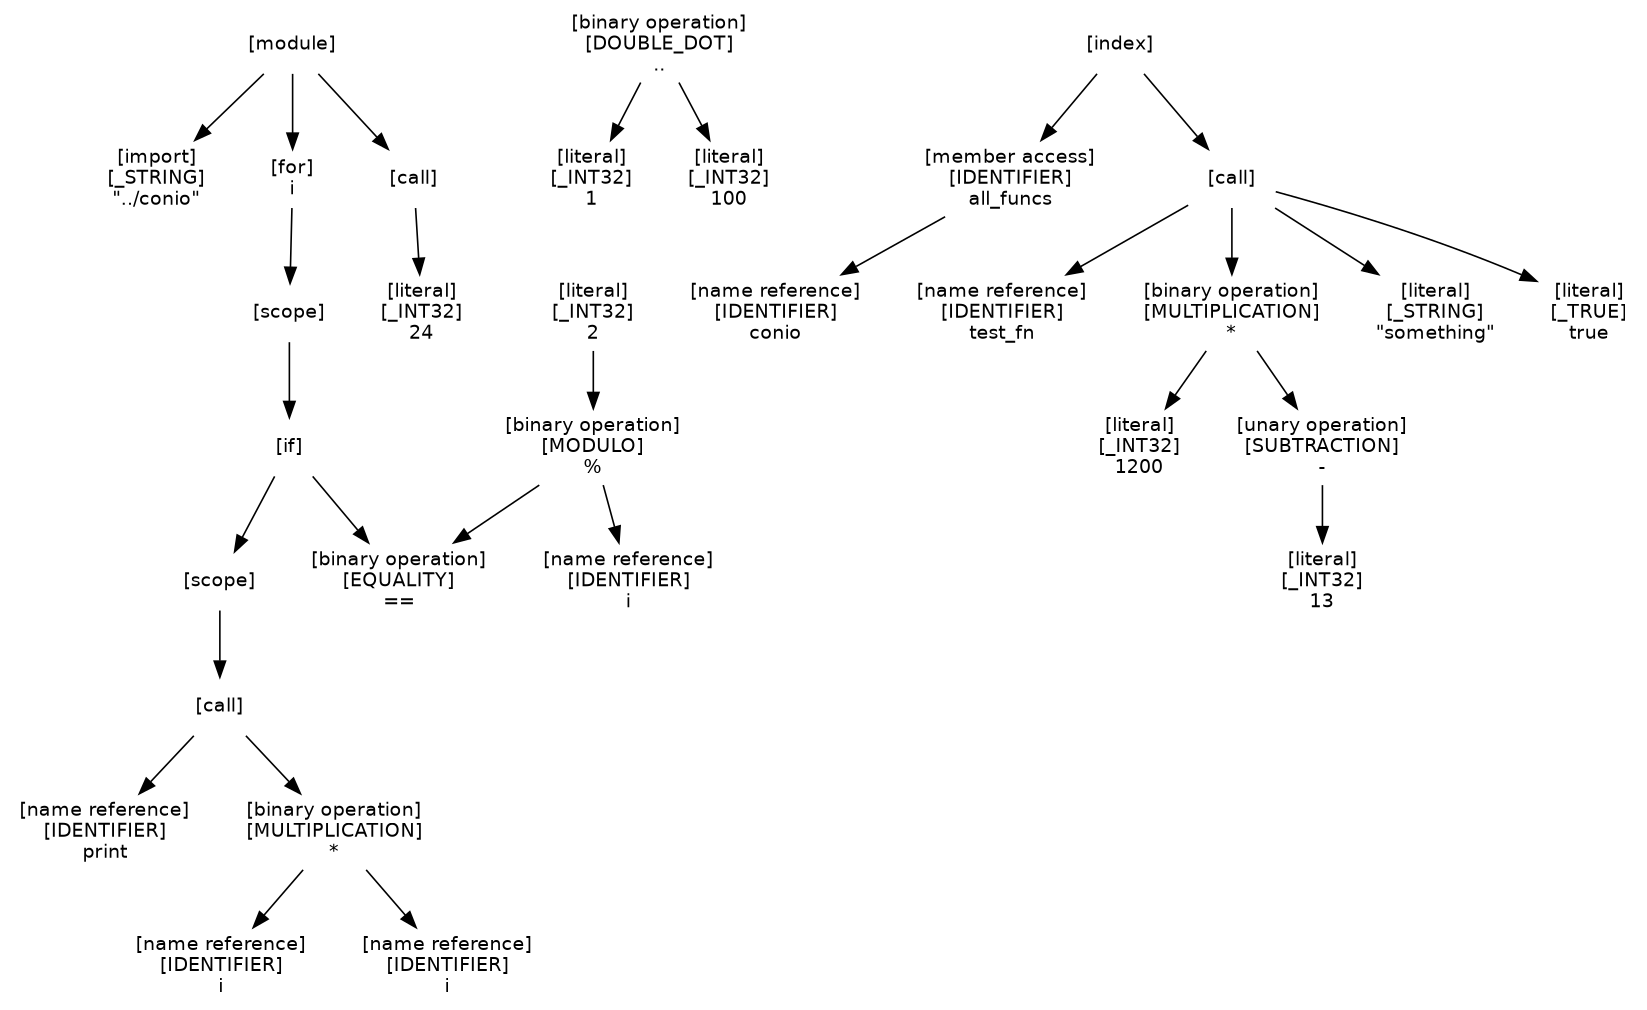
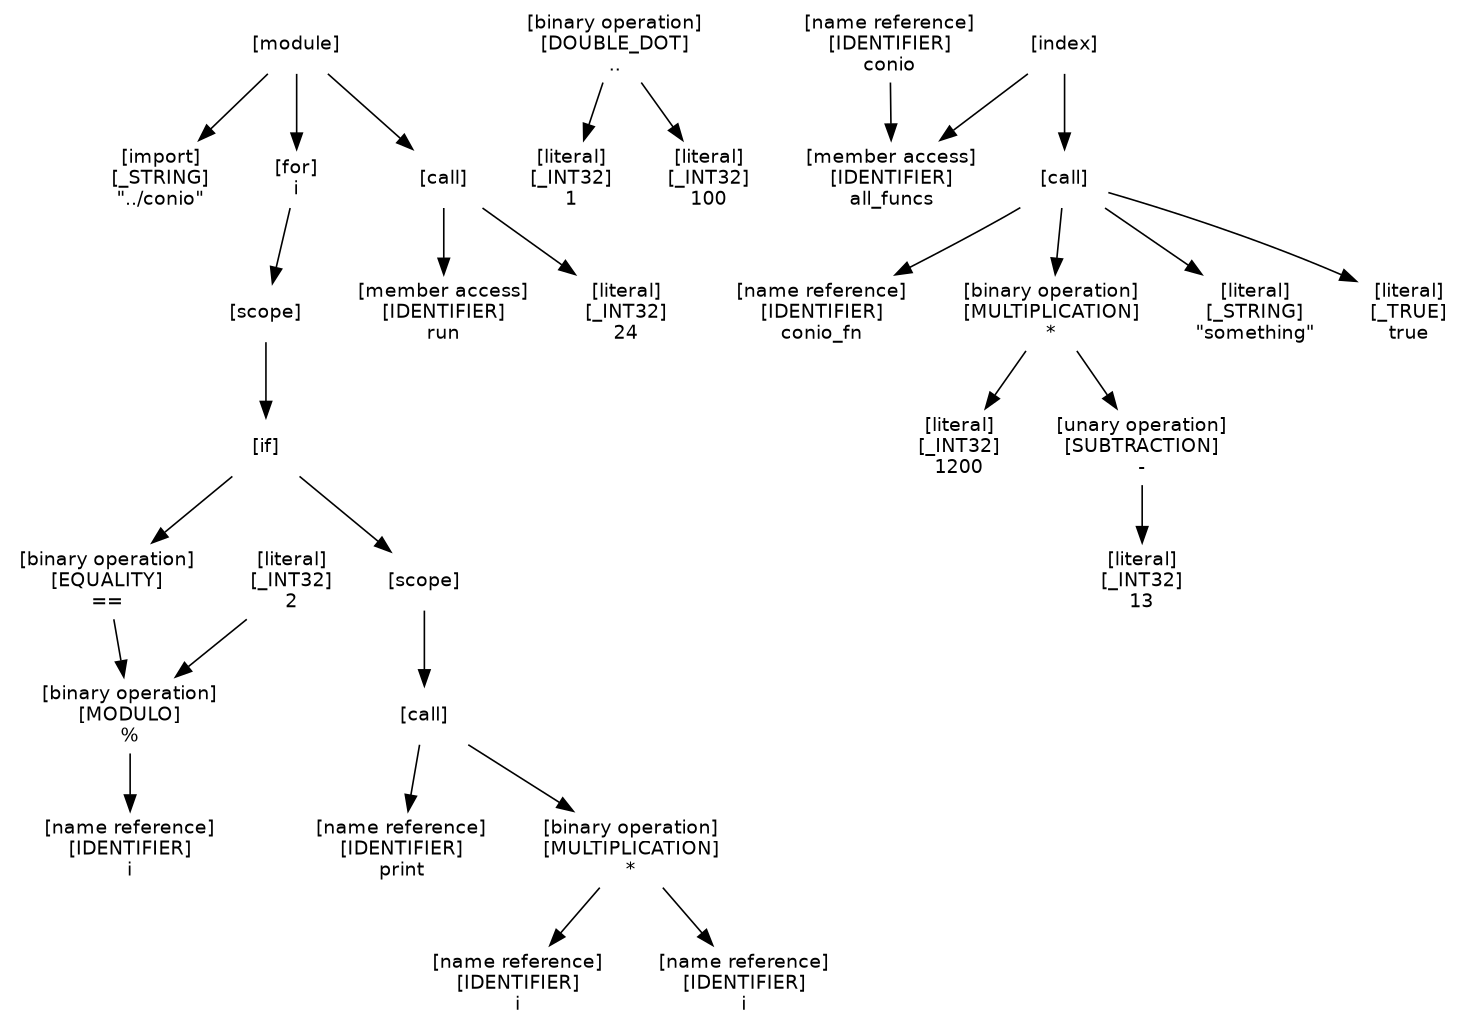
(901, 242) -> (891, 103)
none -> (444, 313)
(1002, 313) -> (822, 313)
(503, 509) -> (117, 640)
